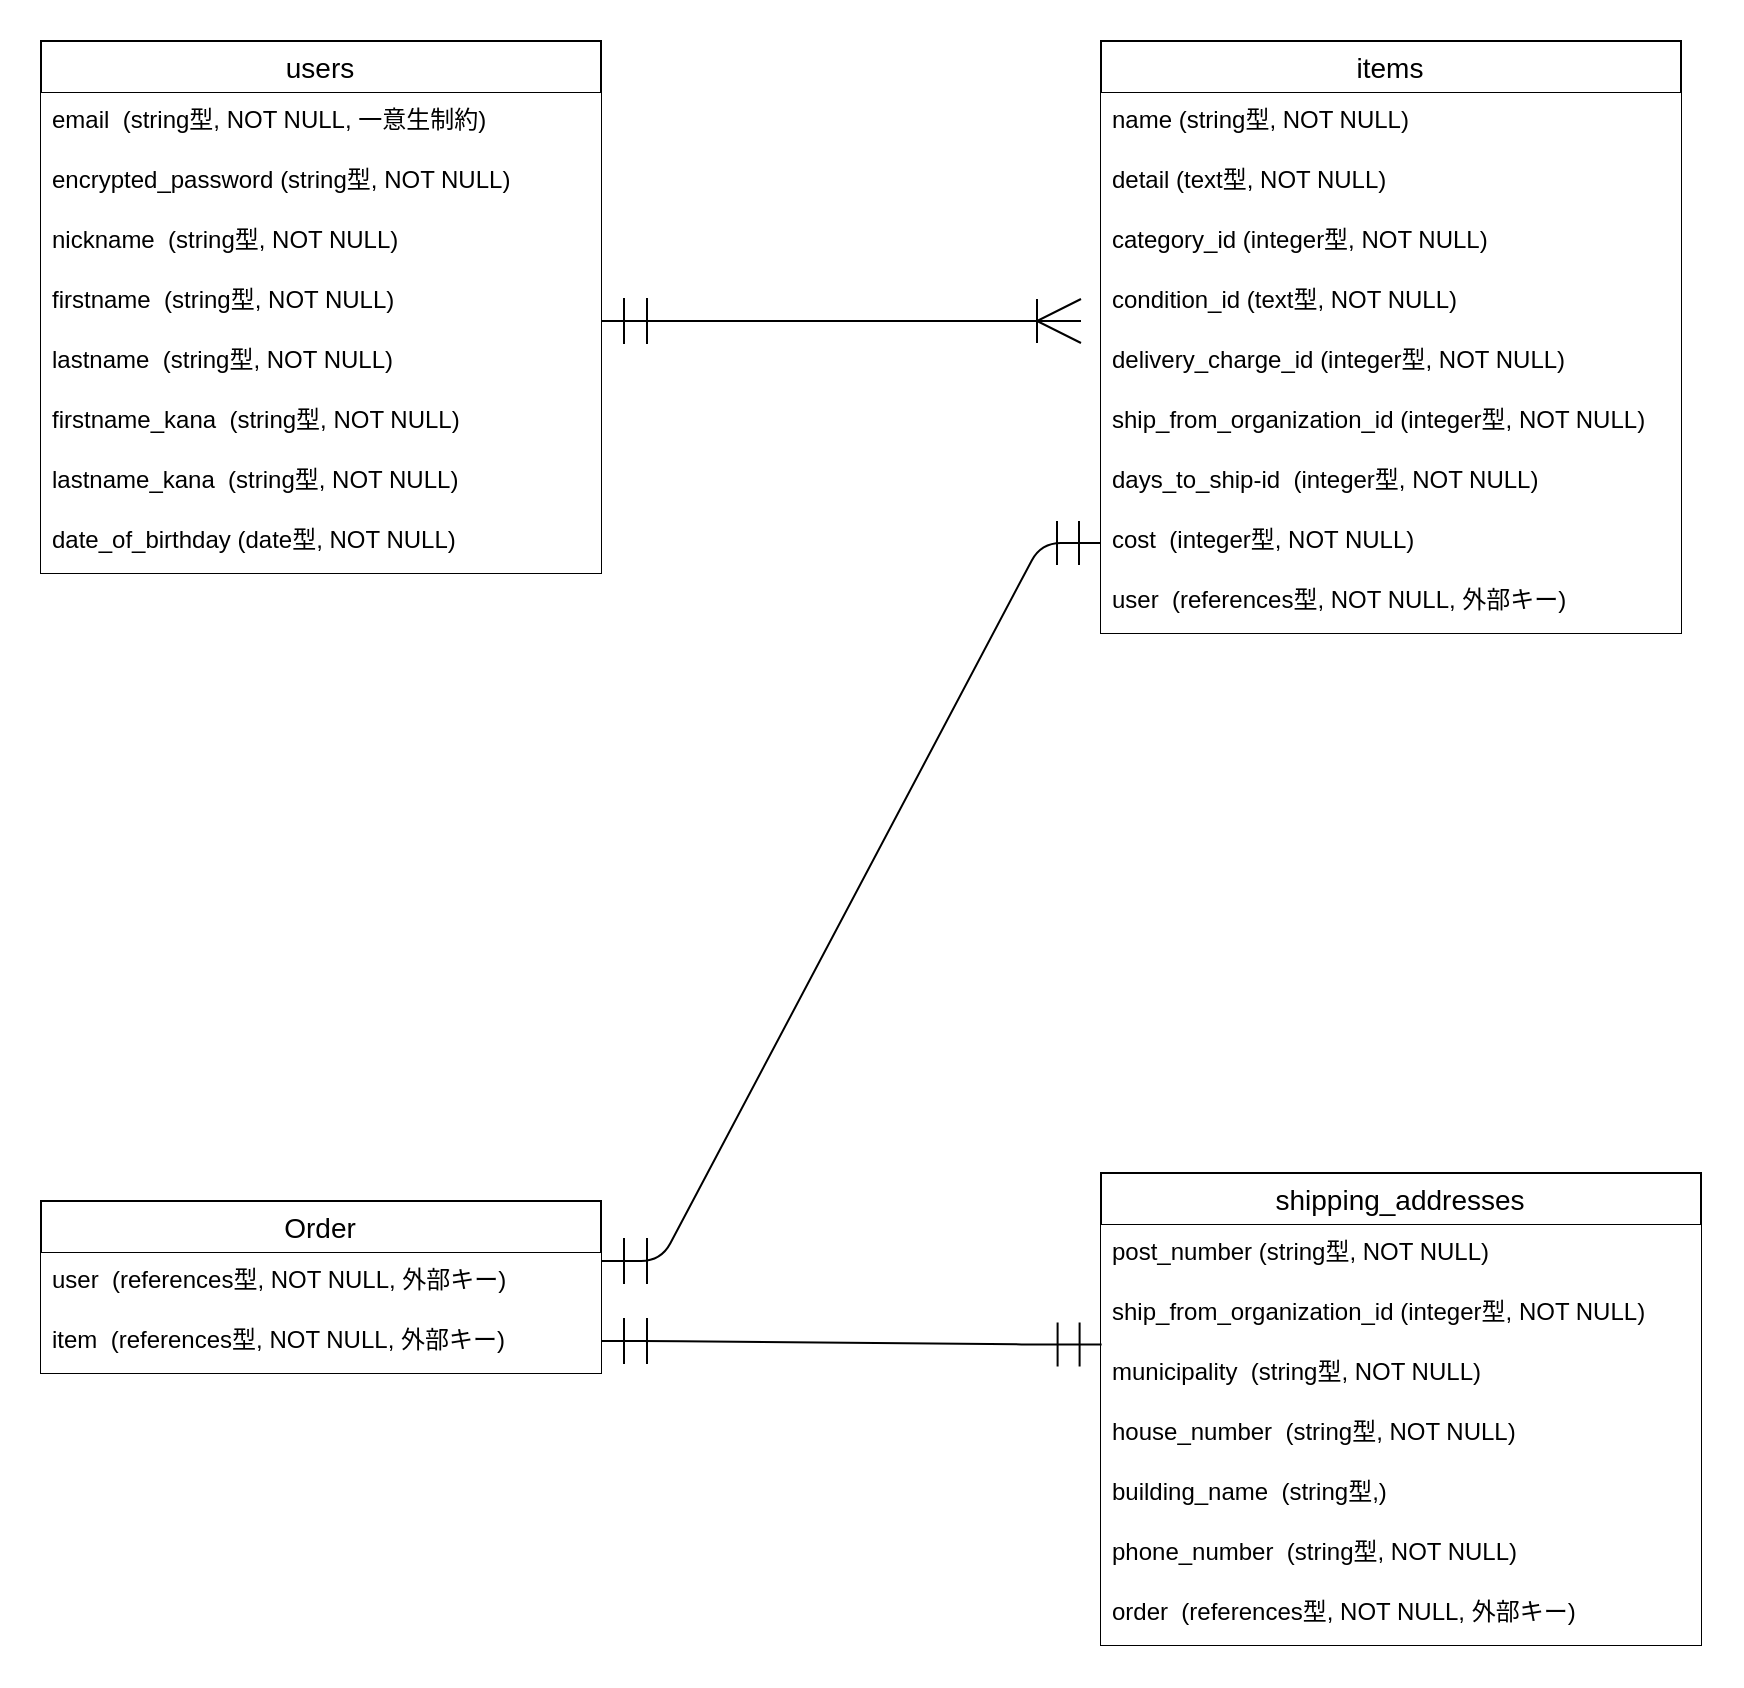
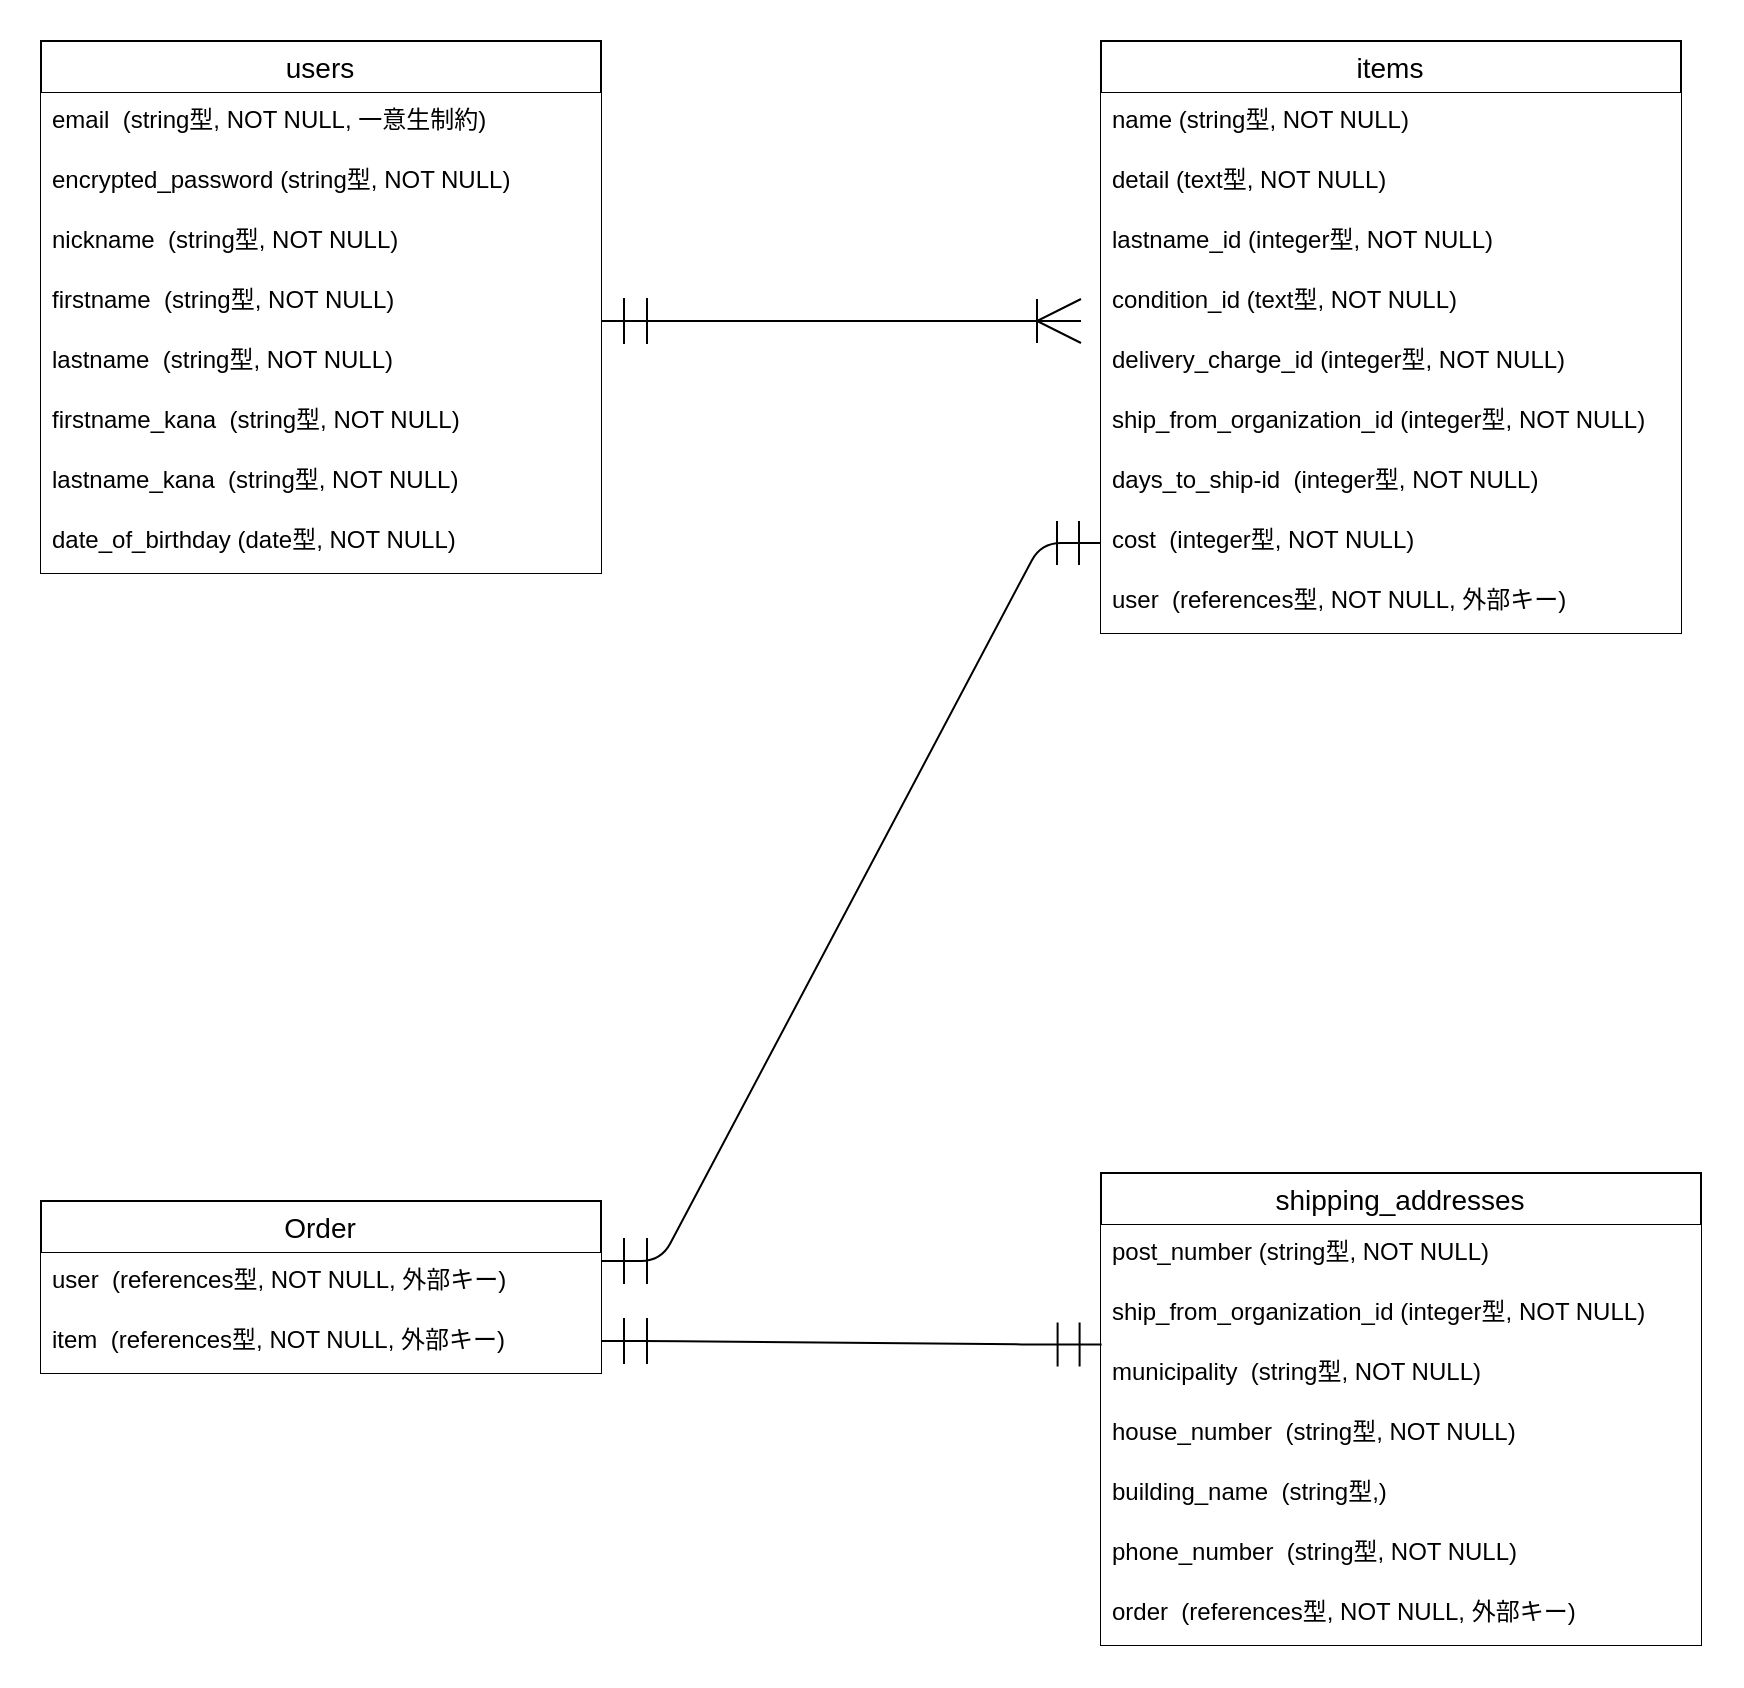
(1314, 240) -> (1310, 240)
